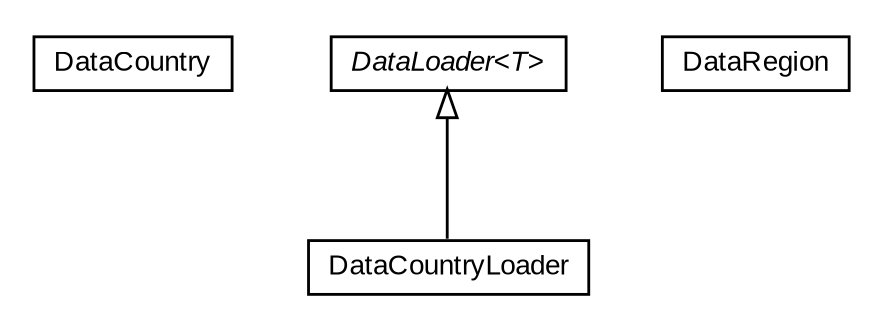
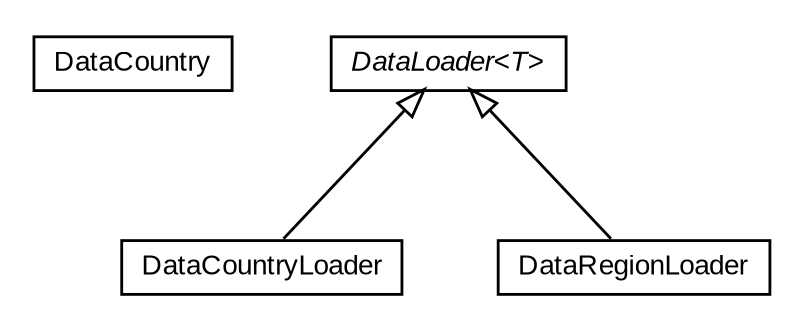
(756, 62) -> none
none -> (634, 266)
